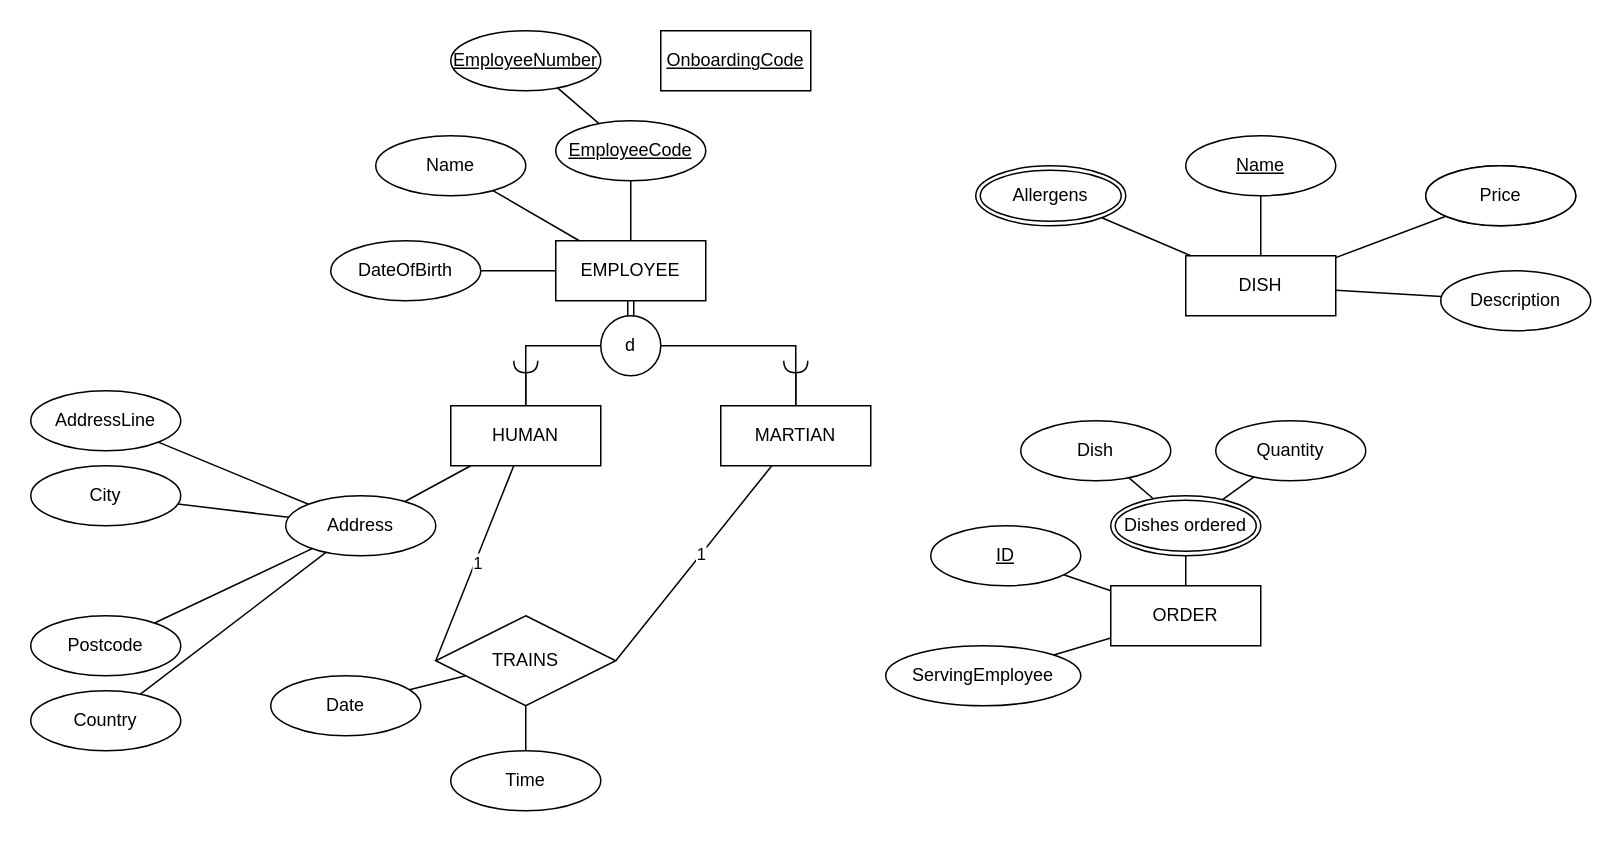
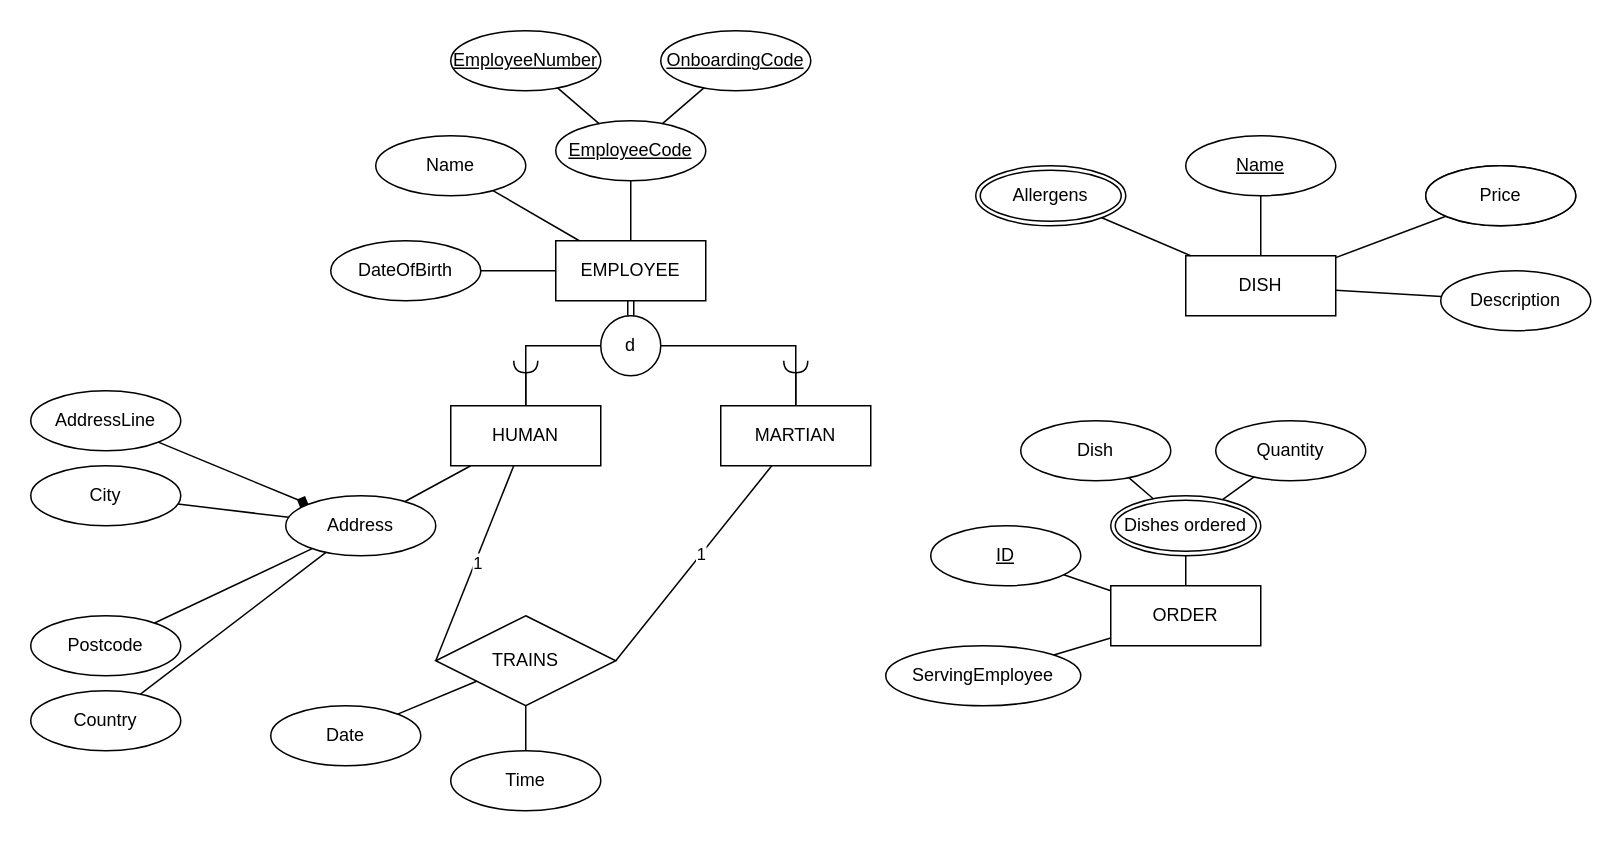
(736, 61) -> (736, 61)
none -> (683, 106)
(302, 502) -> (297, 499)
(346, 706) -> (346, 736)
